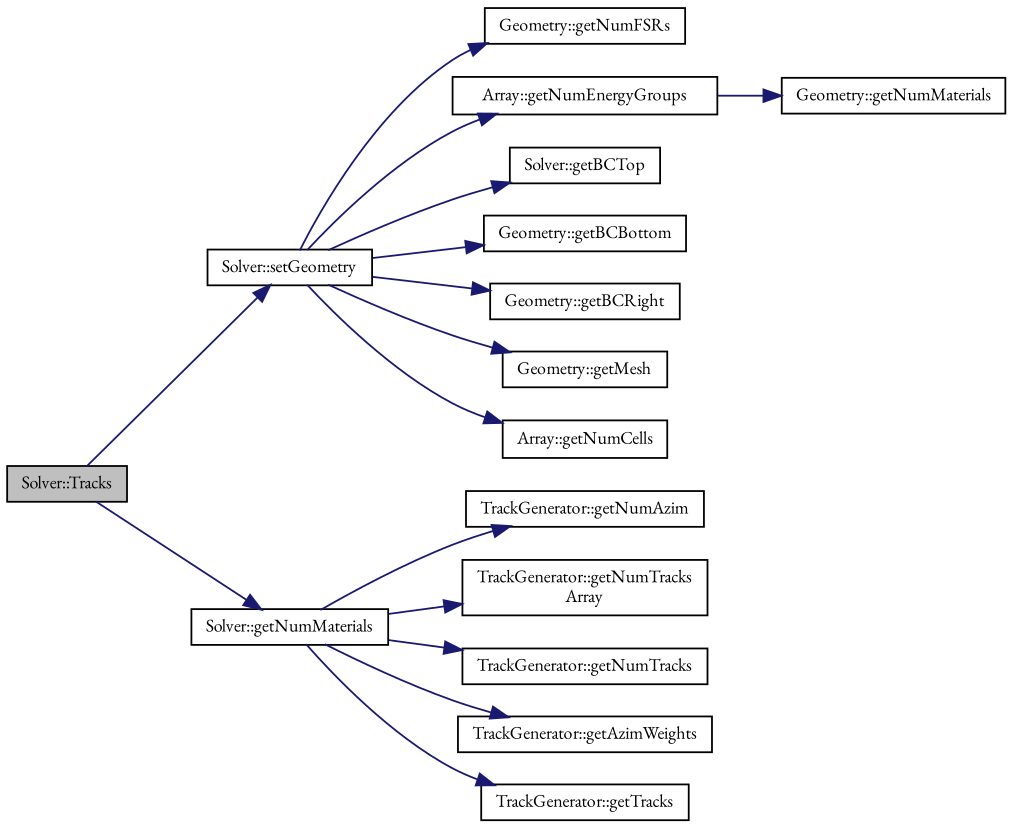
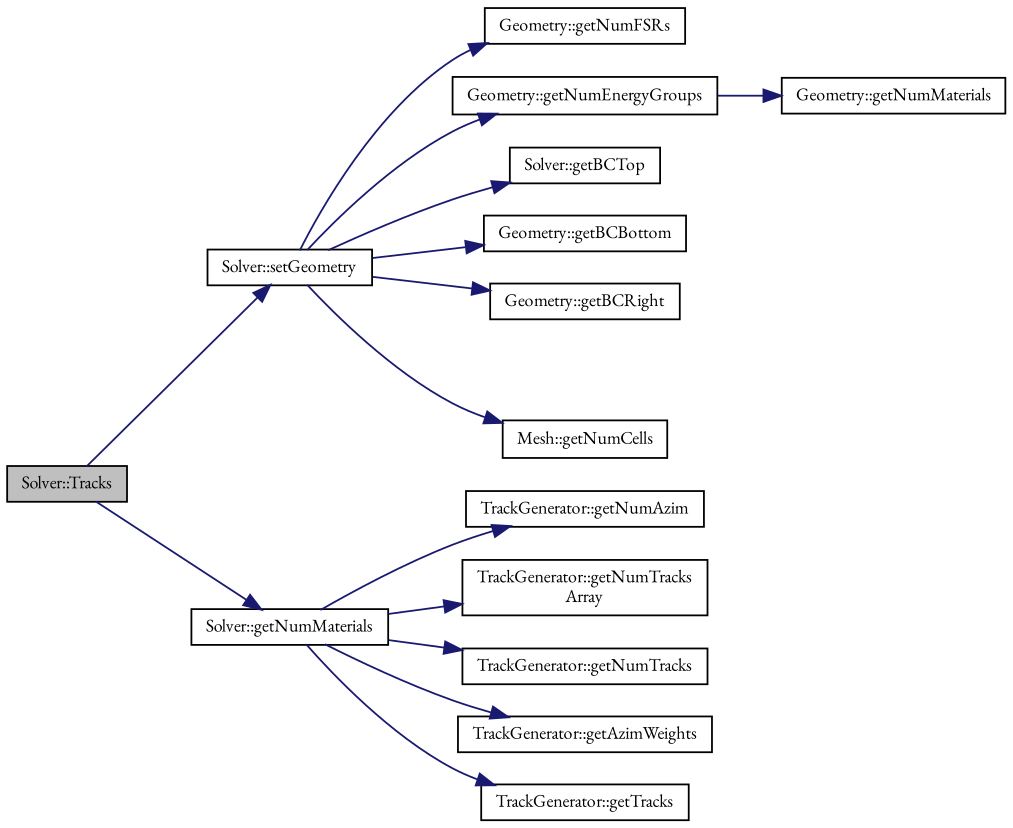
(585, 96) -> (585, 96)
(585, 369) -> none
(585, 439) -> (585, 439)
